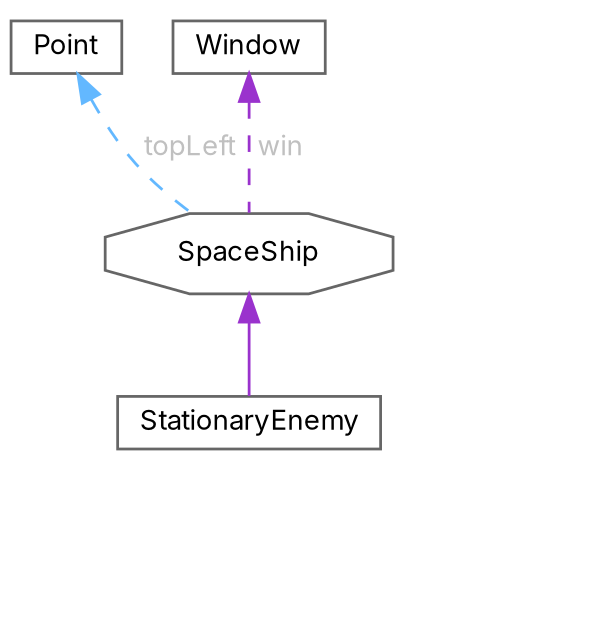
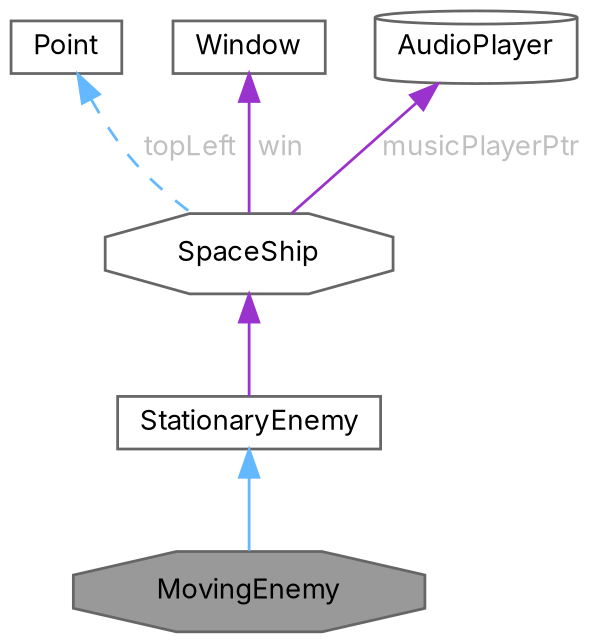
none -> (476, 47)
(249, 157) -> (249, 157)
none -> (249, 592)
